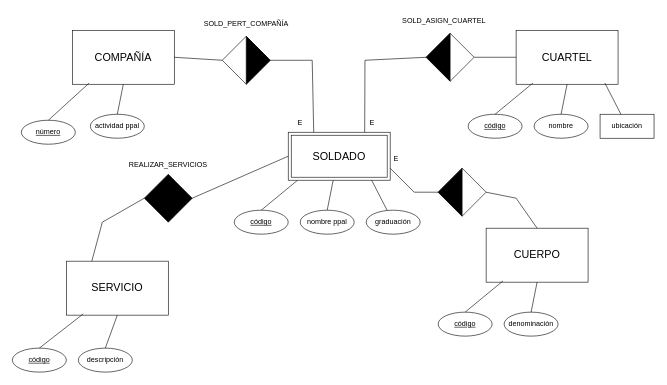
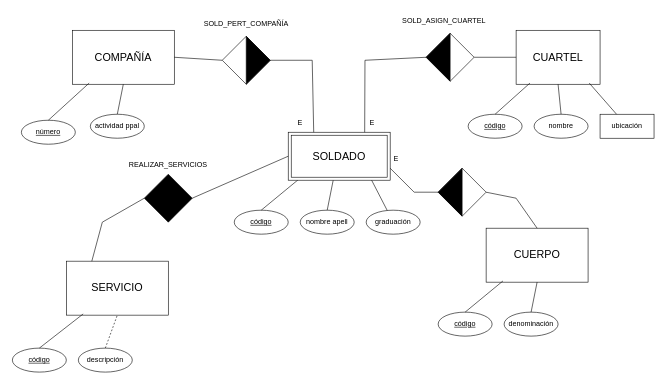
(567, 57) -> (558, 57)
(327, 222) -> (327, 222)
(111, 332) -> (111, 332)
